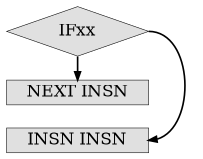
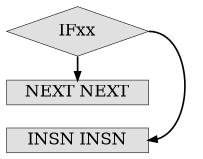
(78, 92) -> (78, 92)
